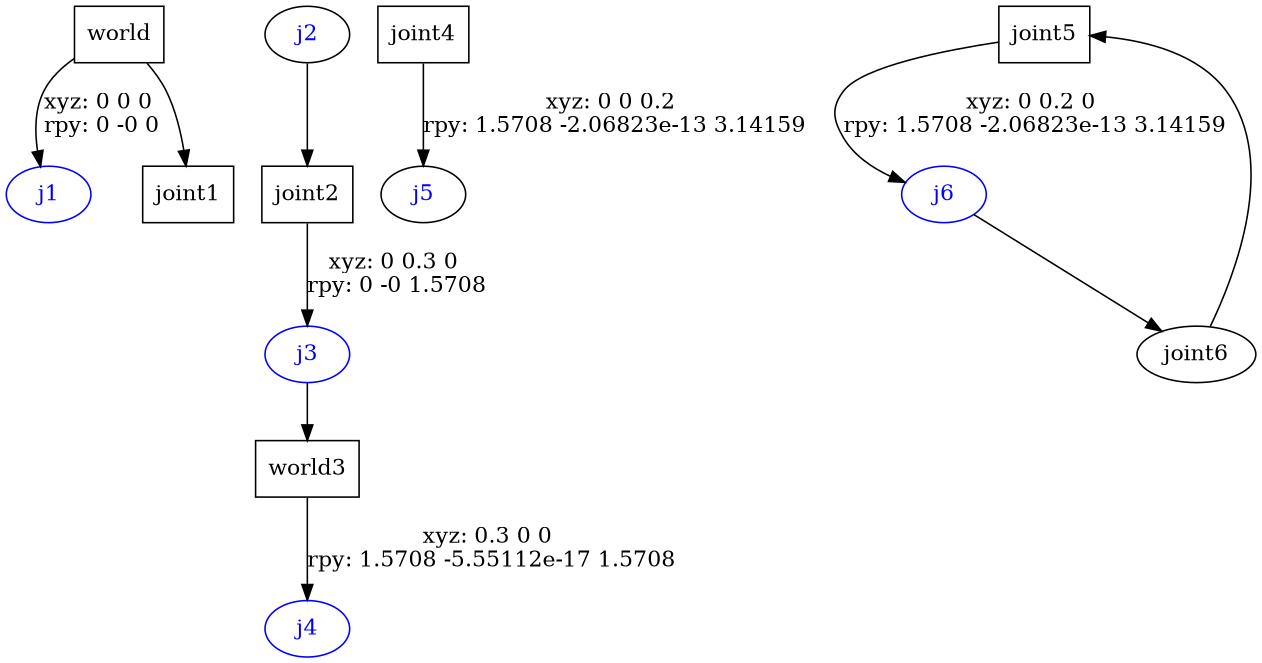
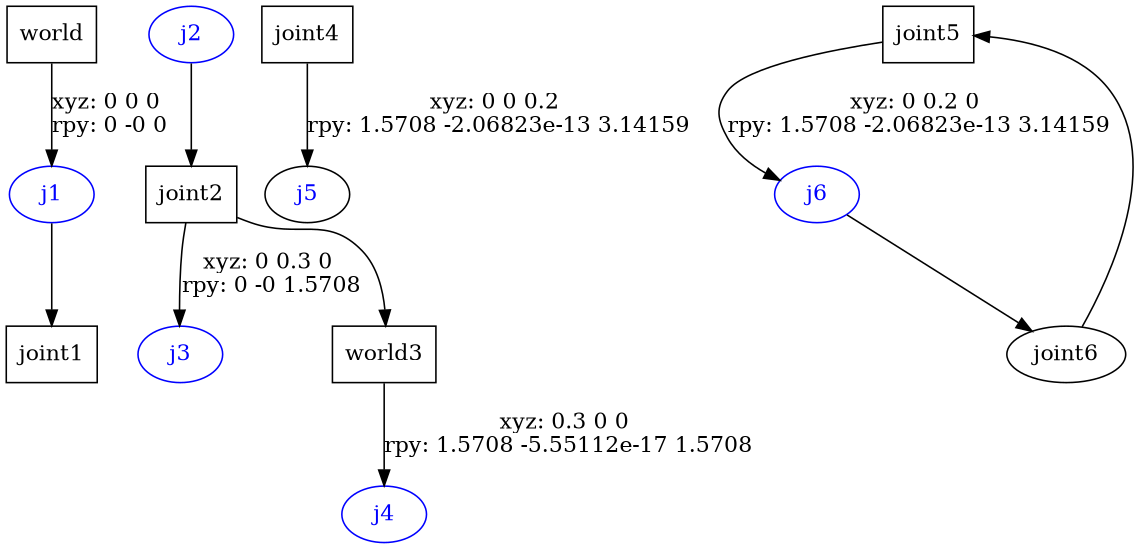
(307, 34) -> (191, 34)
(172, 104) -> (52, 267)
(307, 404) -> (334, 233)
